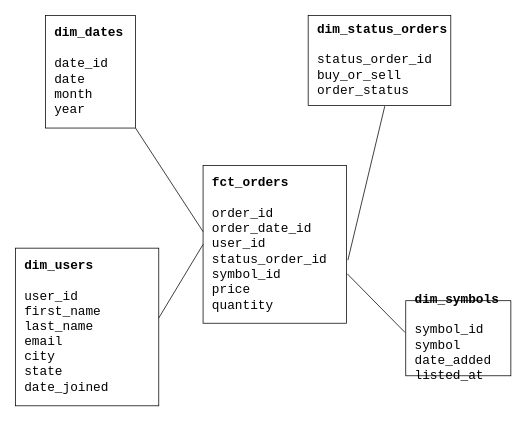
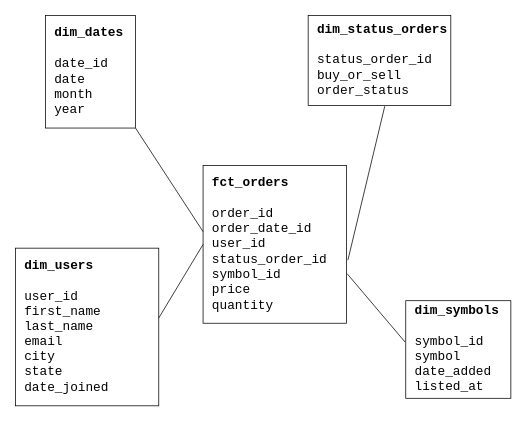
(458, 338) -> (458, 349)
